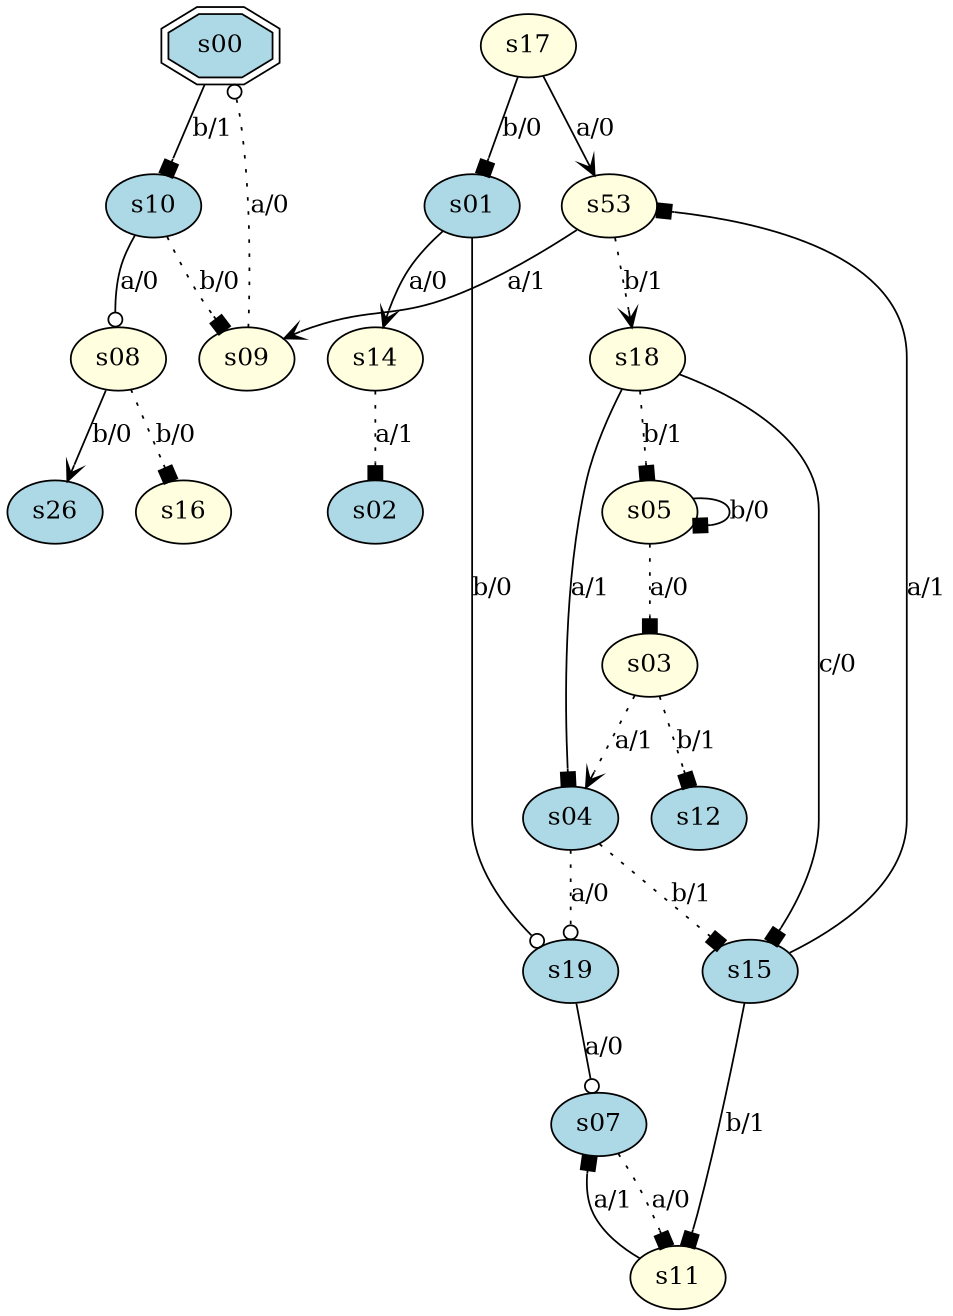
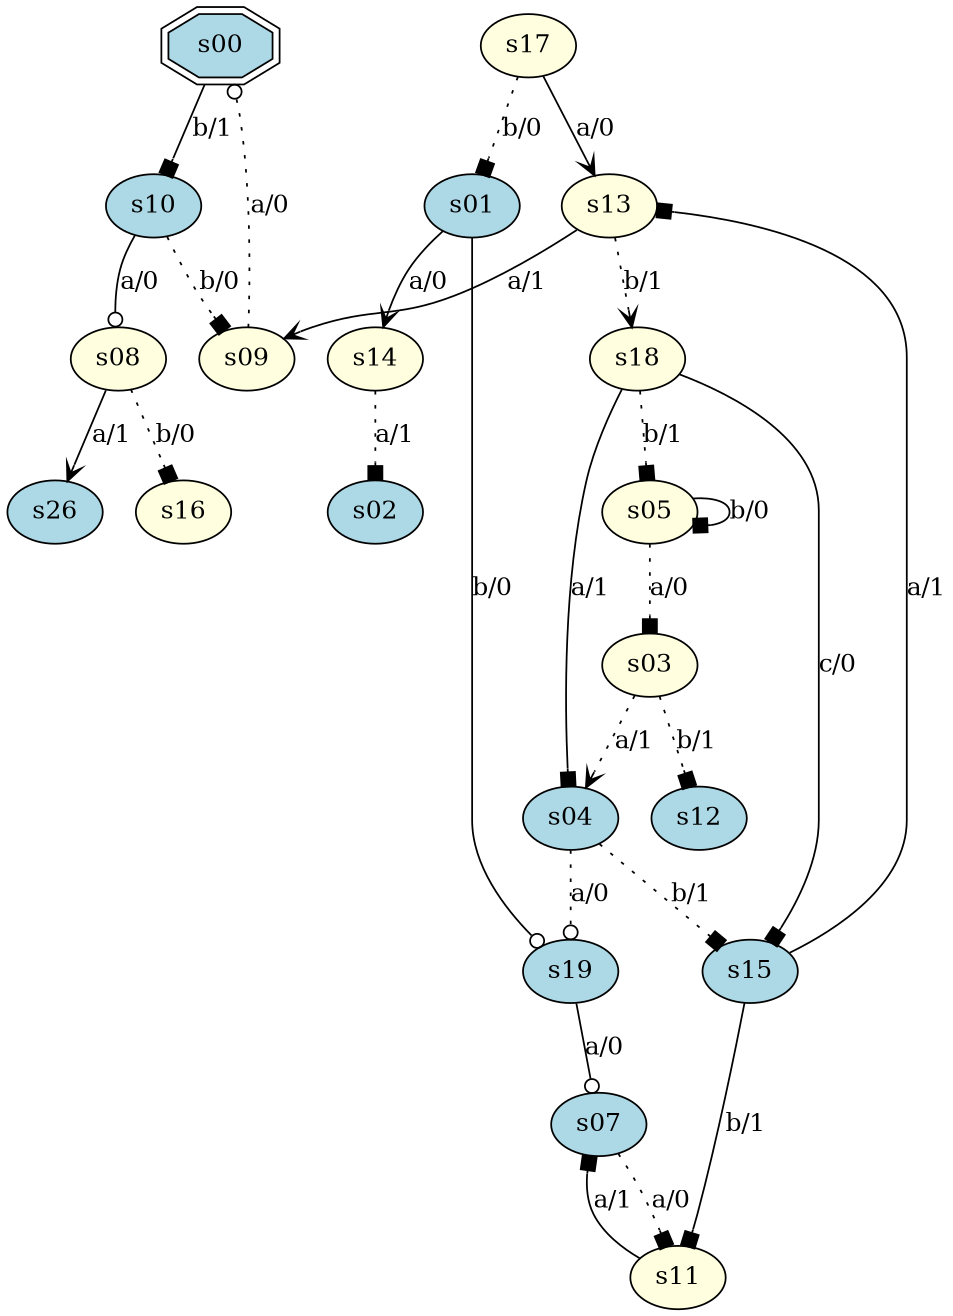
(503, 117) -> (503, 117)
(609, 206) -> (609, 206)
(112, 436) -> (111, 436)
